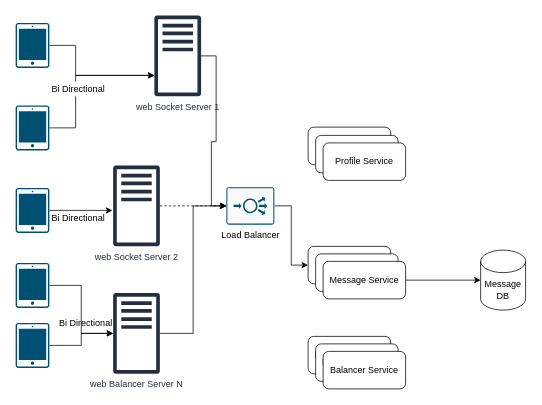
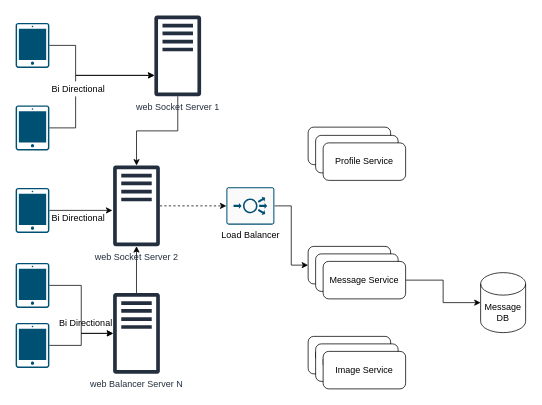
(216, 125) -> (178, 115)
(503, 280) -> (503, 303)
(193, 287) -> (136, 272)
(364, 370) -> (364, 370)
